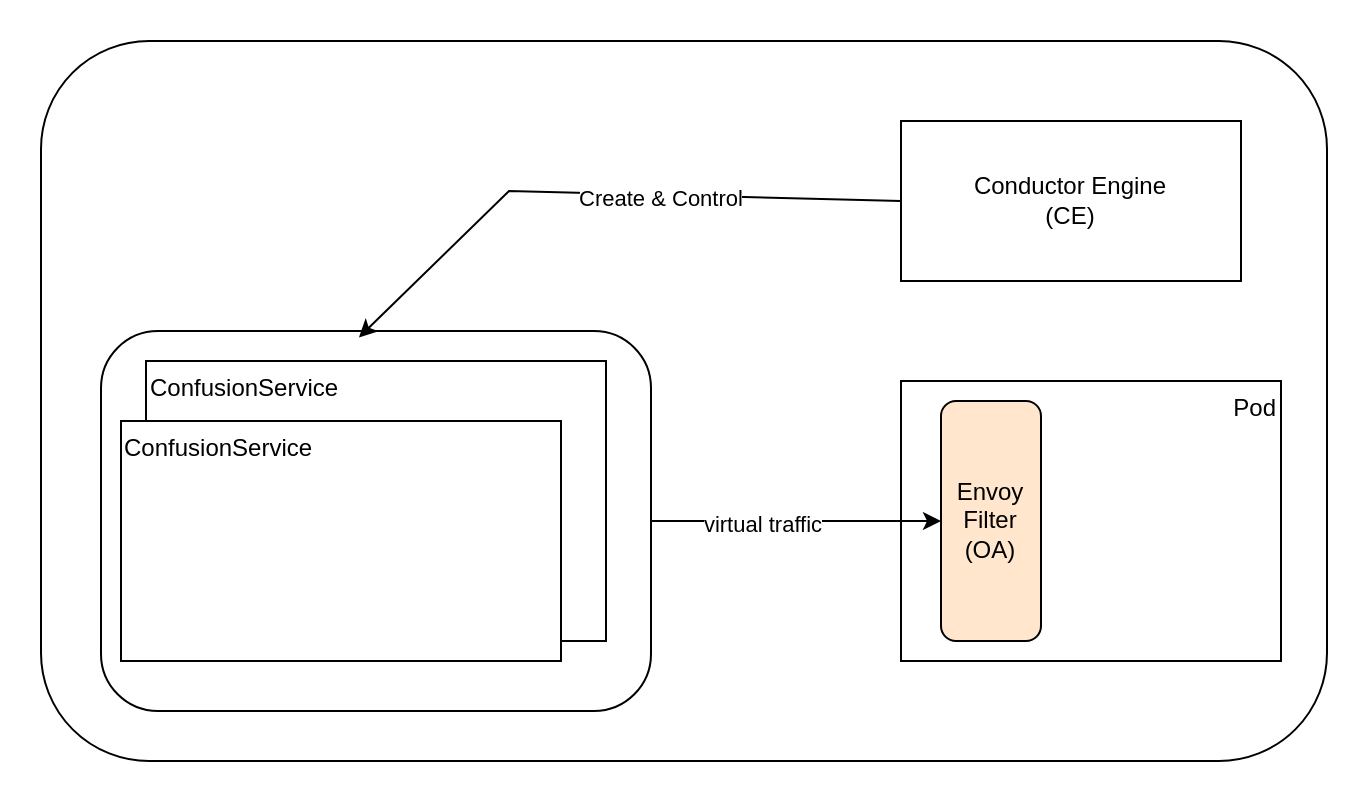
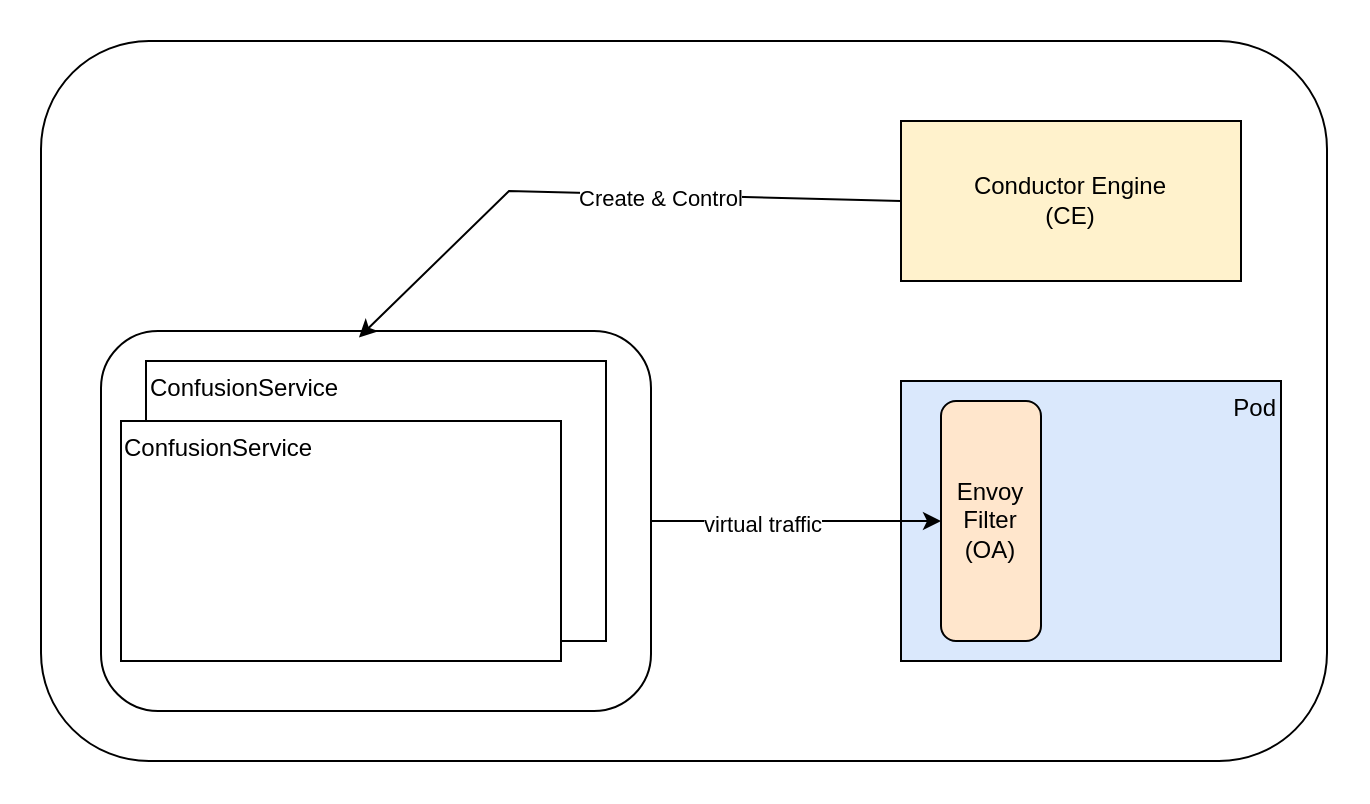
(1071, 201) -> (1071, 201)
(1091, 521) -> (1091, 521)
